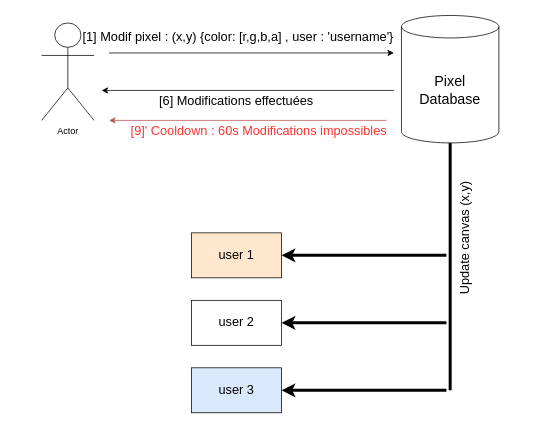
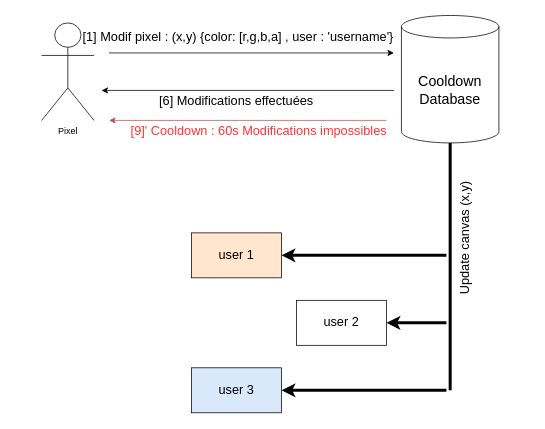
(450, 90) -> (450, 90)
(68, 131) -> (68, 131)
(237, 323) -> (342, 323)
